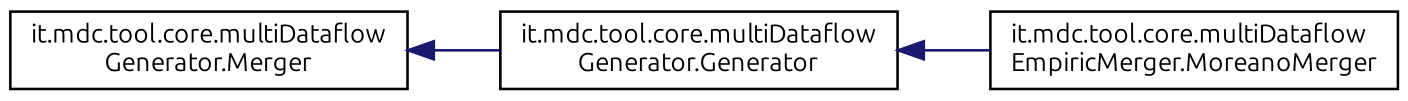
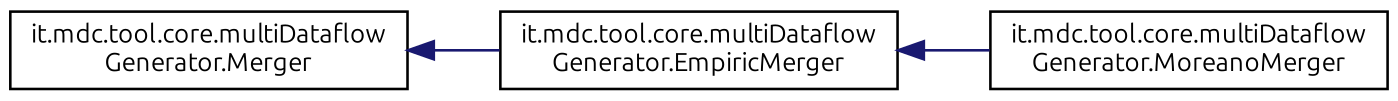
(699, 50) -> (699, 50)
(1194, 50) -> (1189, 50)
